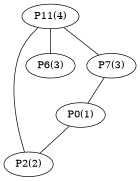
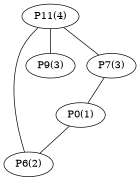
(50, 66) -> (50, 66)
(29, 164) -> (29, 164)
